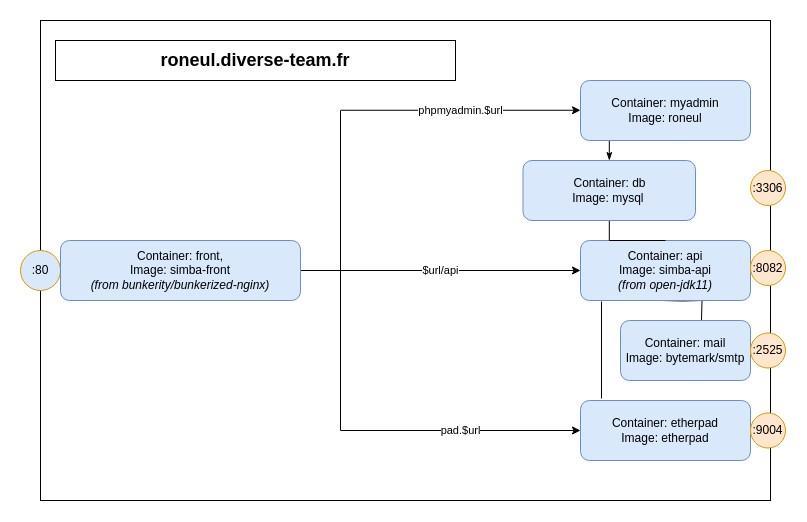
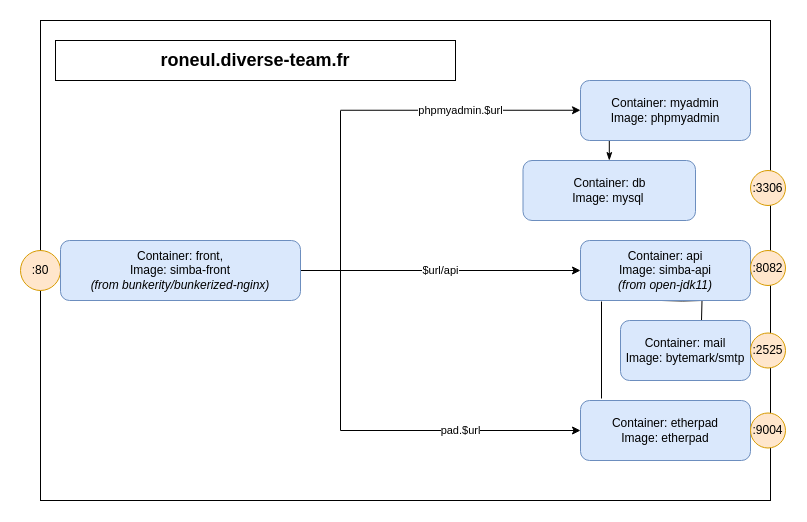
(666, 111) -> (666, 111)
(627, 241) -> none
(41, 271) -> (41, 271)
